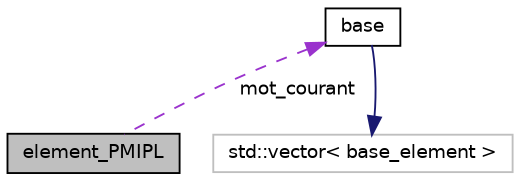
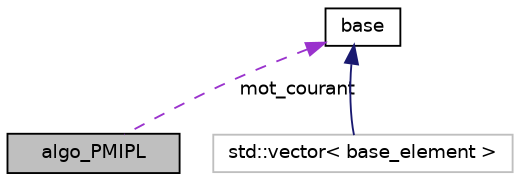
(375, 81) -> (350, 100)
(94, 153) -> (94, 153)
